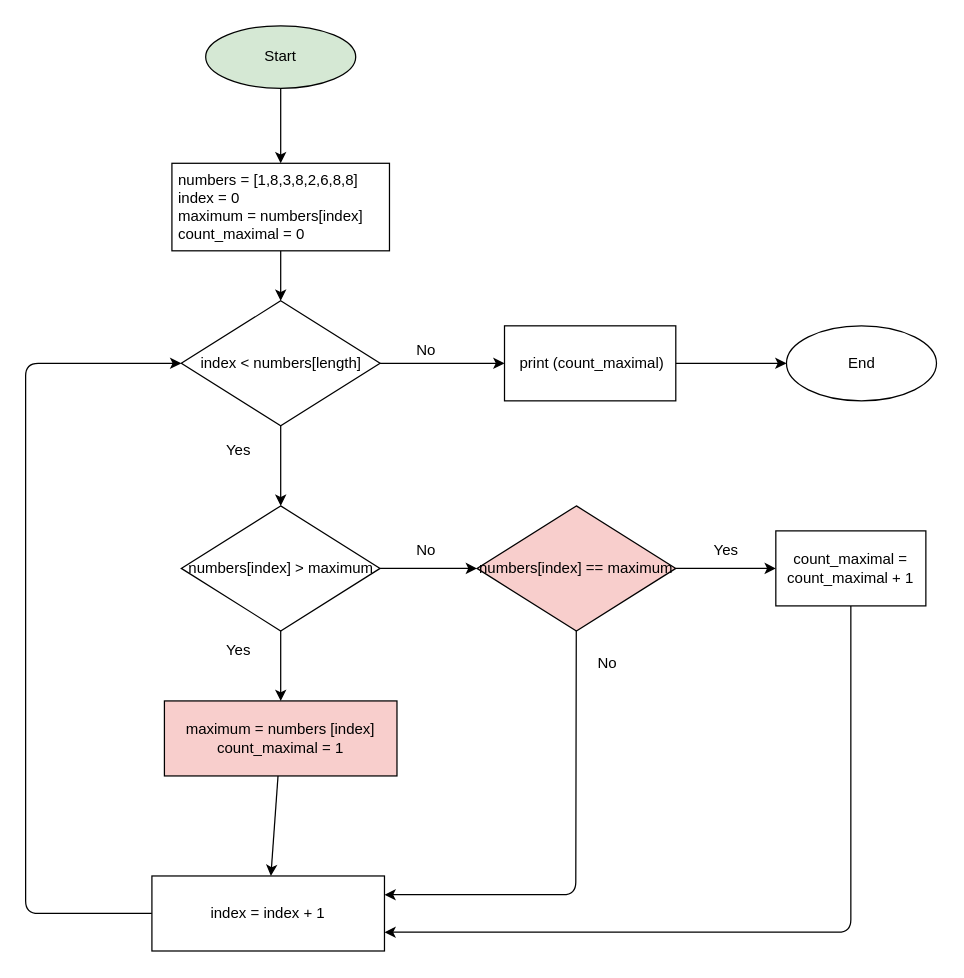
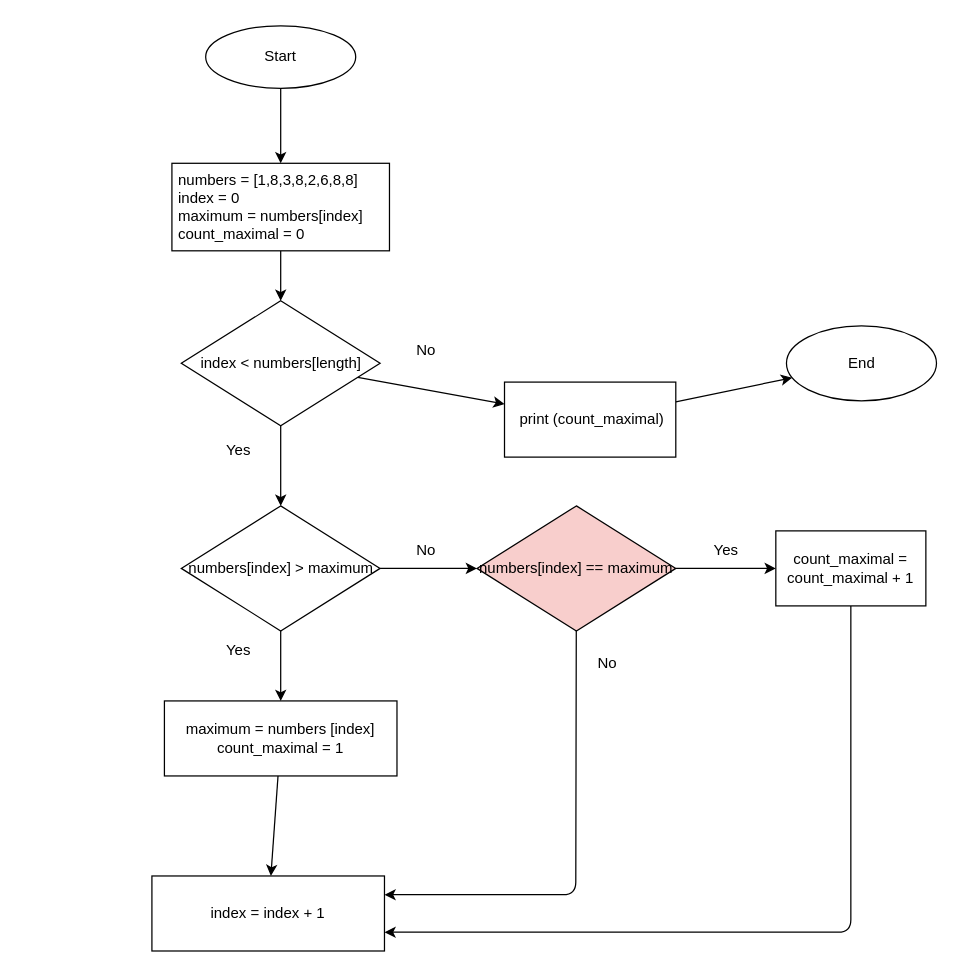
(281, 57) -> (281, 57)
(590, 363) -> (590, 419)
(26, 628) -> none
(281, 738) -> (281, 738)
